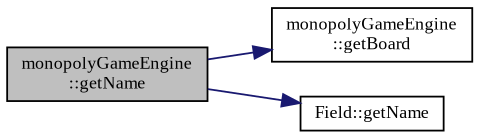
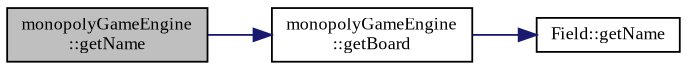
(245, 95) -> (496, 35)
